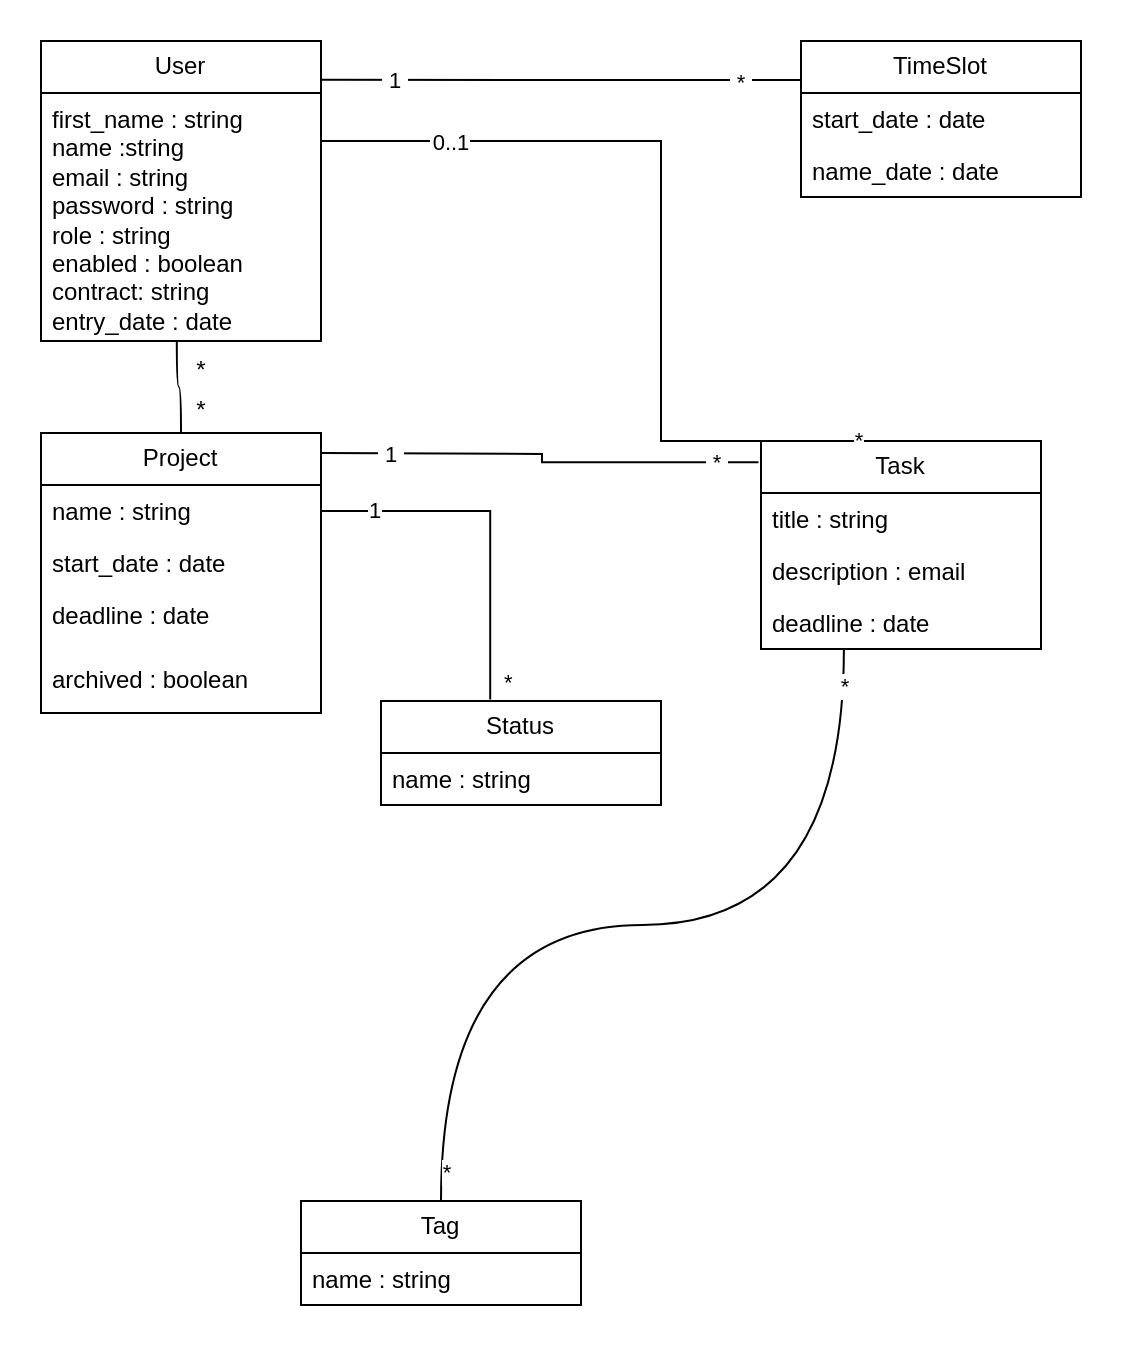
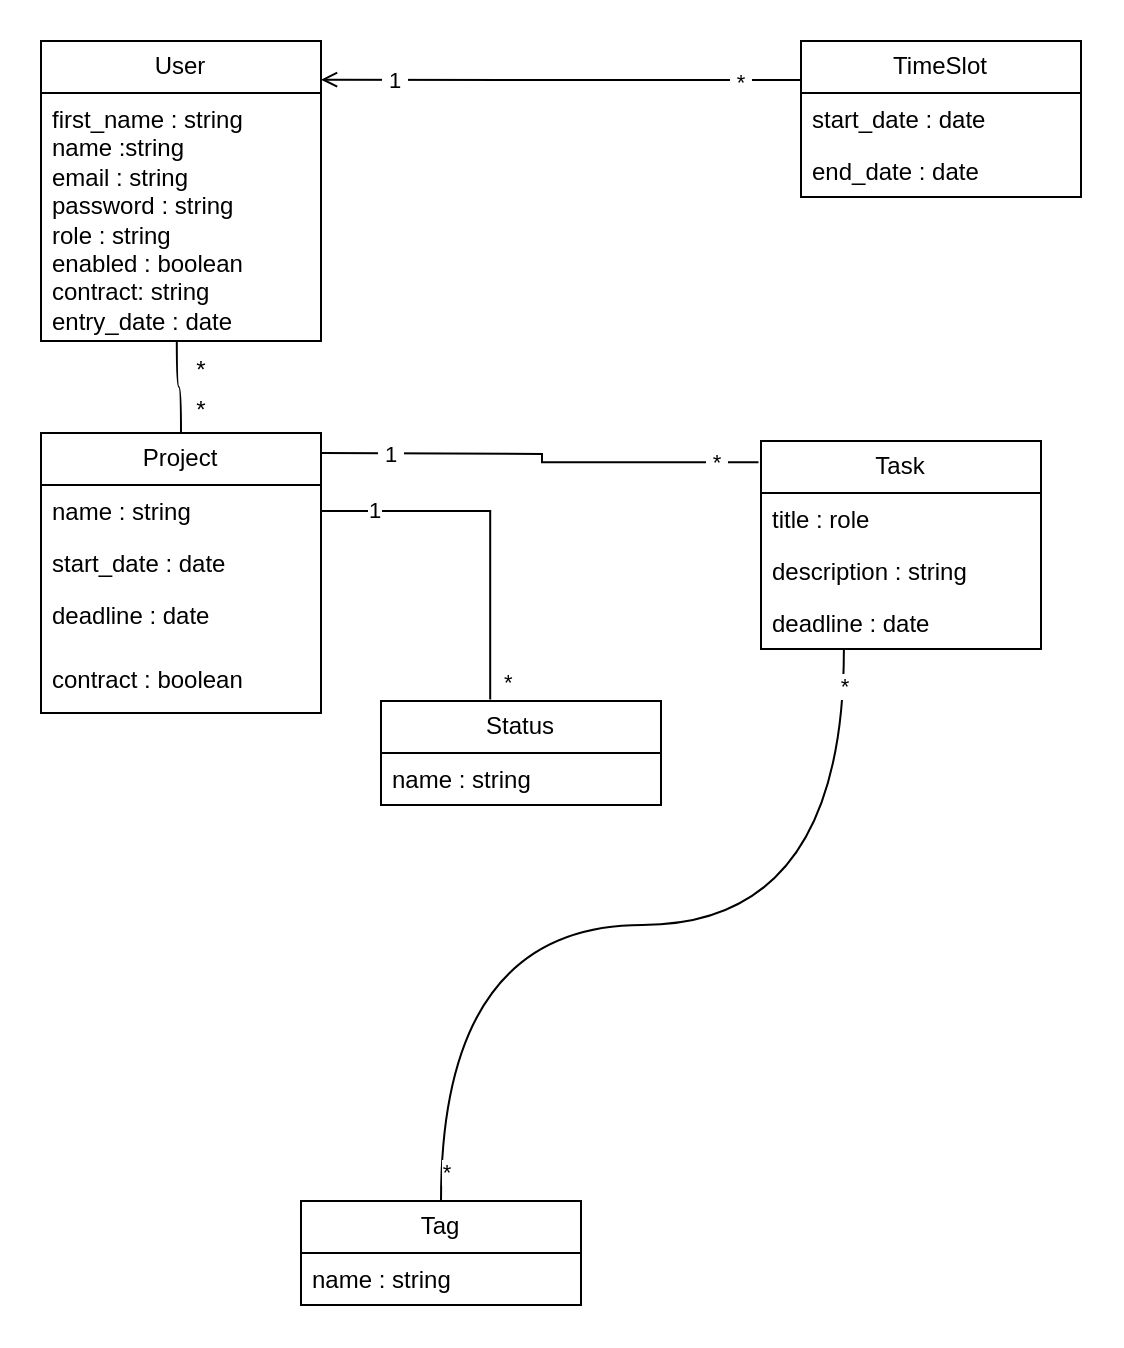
(329, 80) -> (329, 80)
(911, 173) -> (904, 173)
(661, 239) -> none
(848, 521) -> (835, 521)
(879, 573) -> (889, 573)
(158, 681) -> (161, 681)
